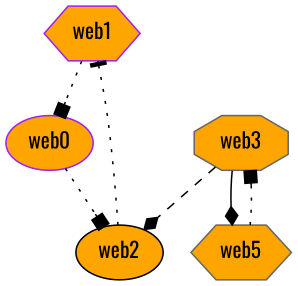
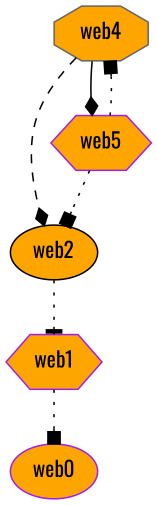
(241, 143) -> (101, 33)
(80, 191) -> (80, 191)
(241, 252) -> (101, 143)
